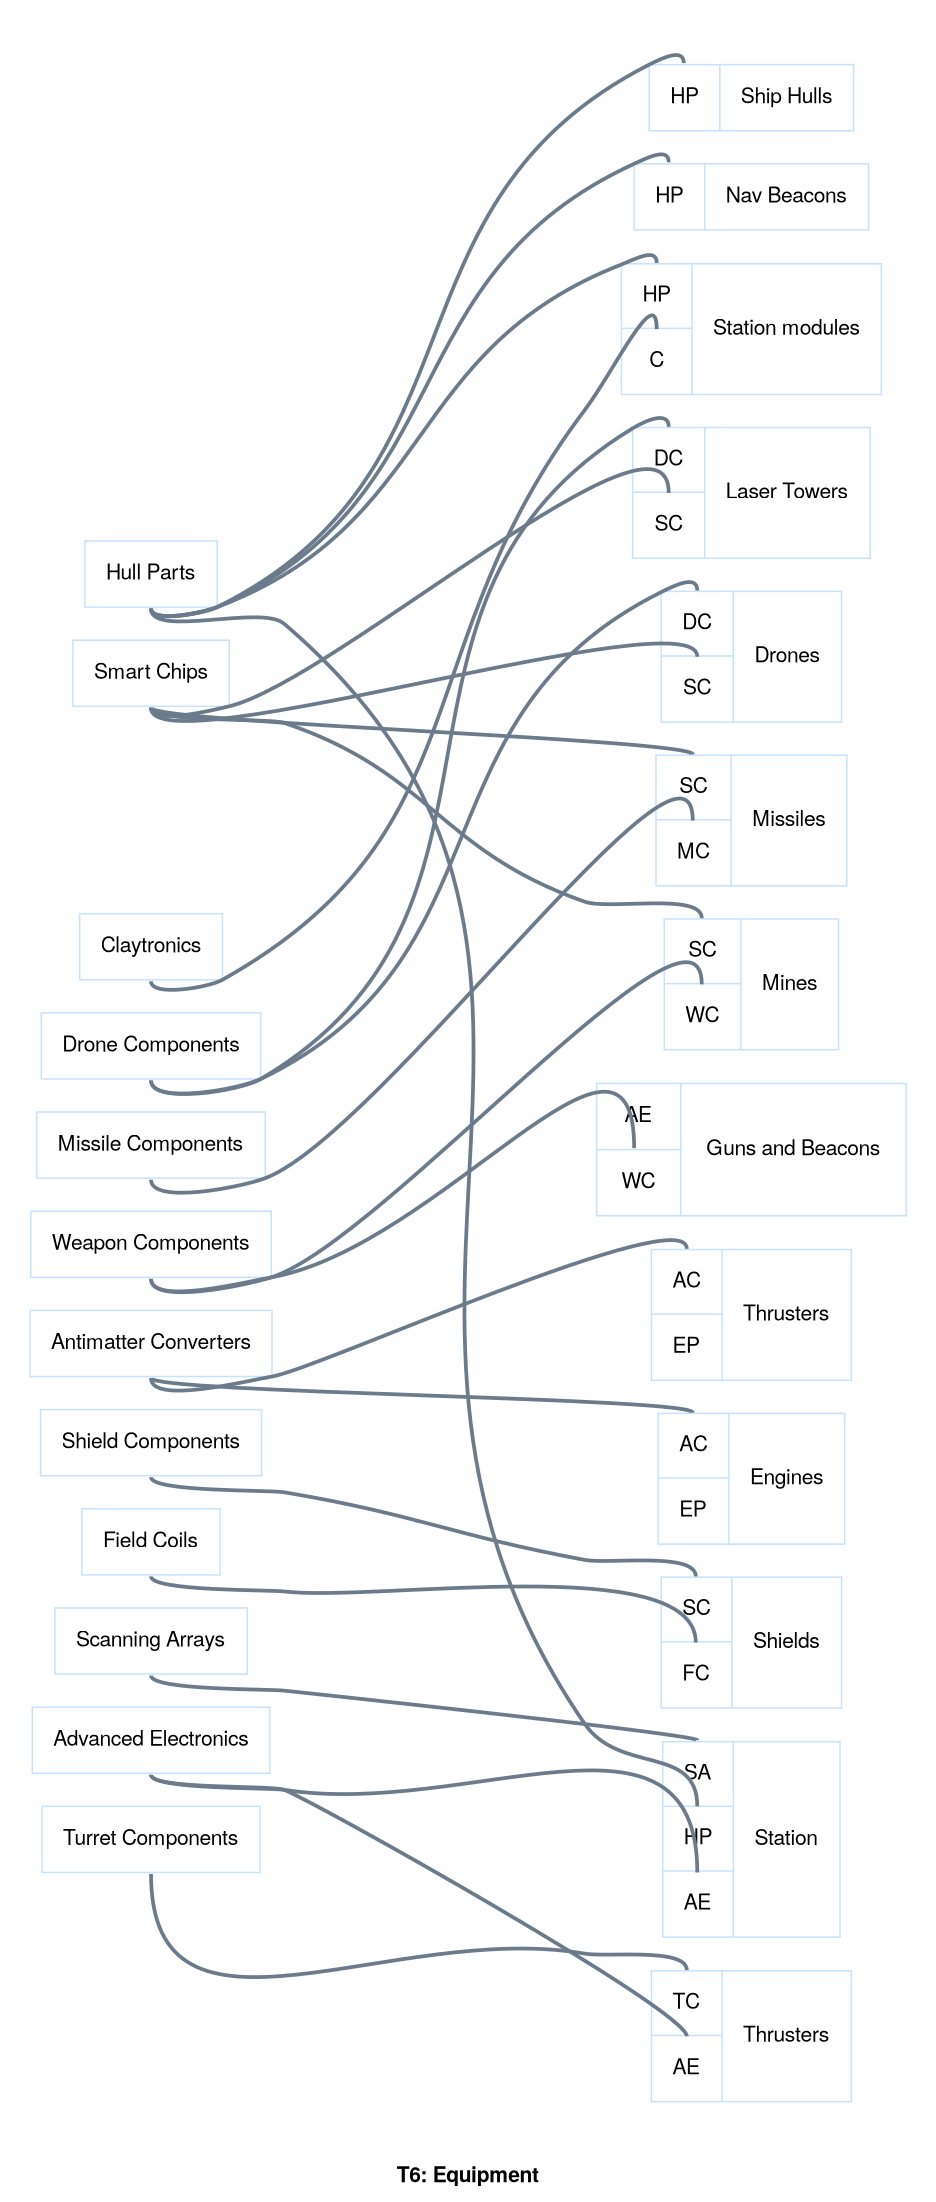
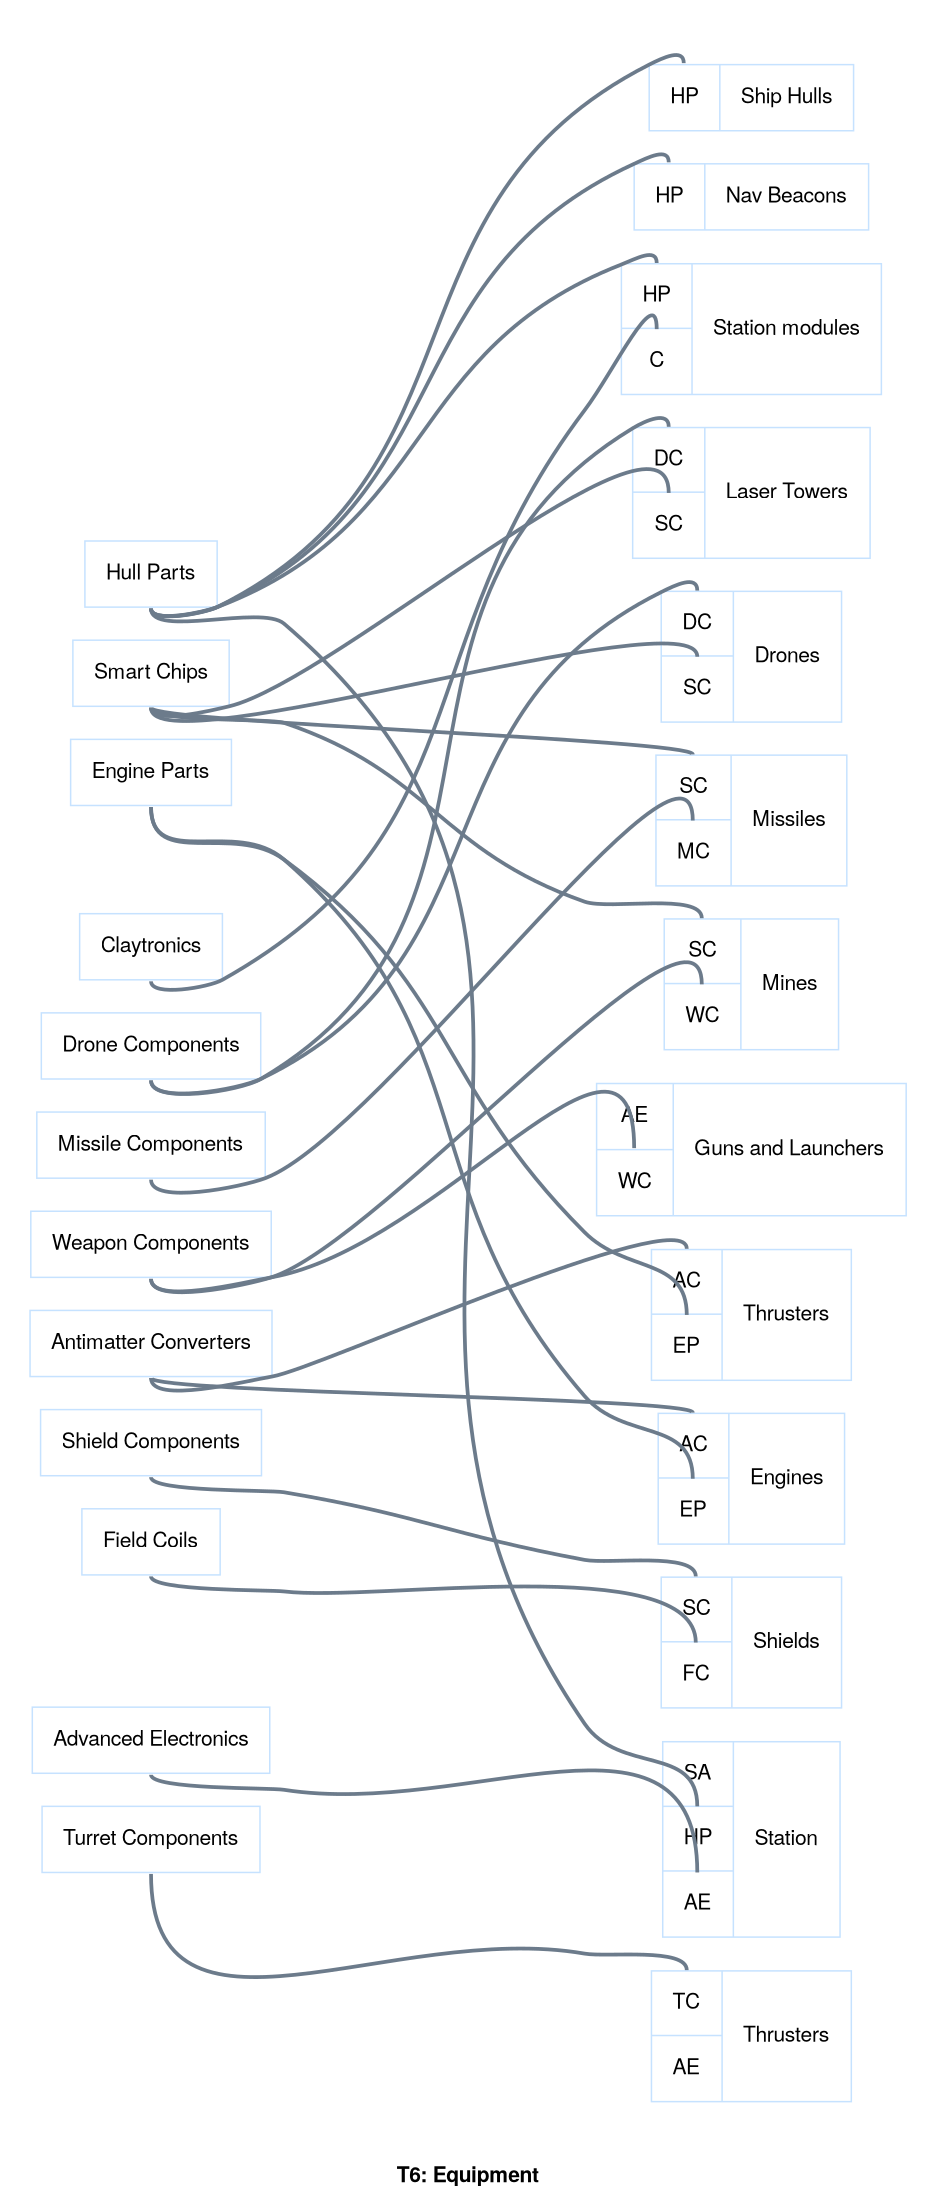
none -> (151, 772)
(793, 1149) -> (790, 1149)
(151, 1641) -> none
(433, 1870) -> none
